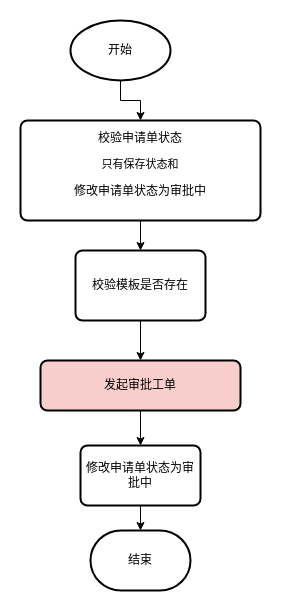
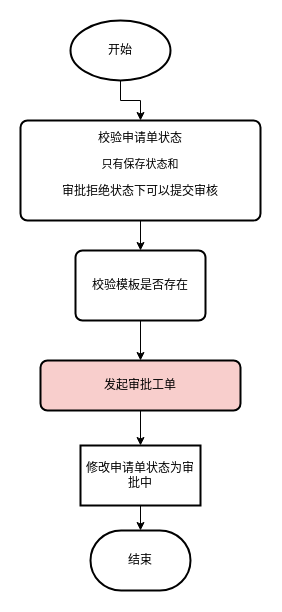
(141, 171) -> (141, 171)
(141, 476) -> (141, 476)
